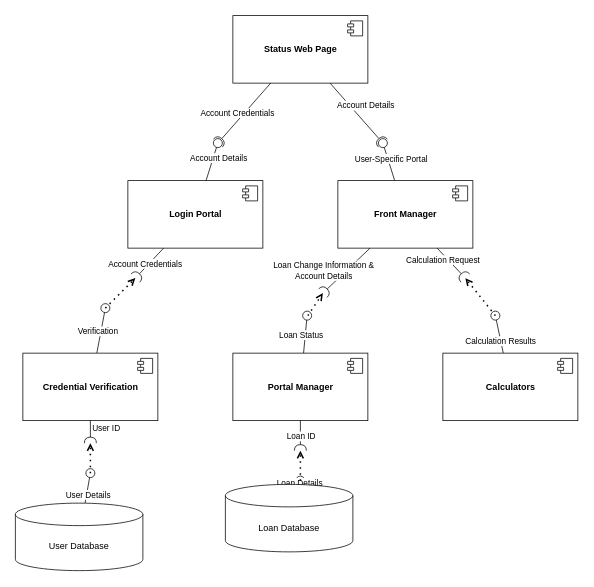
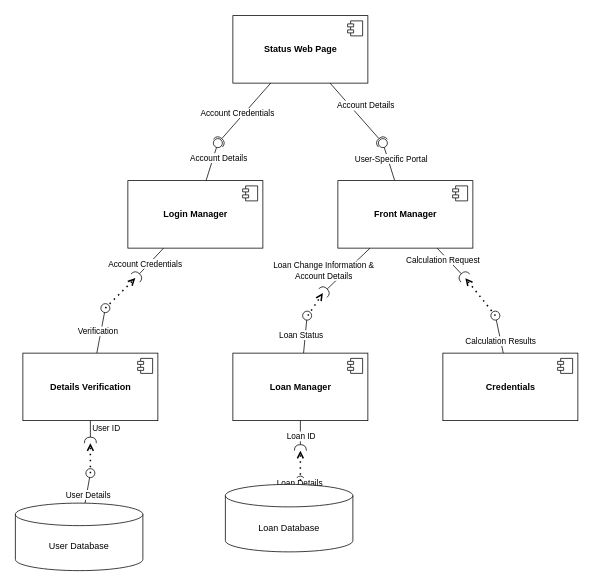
(196, 214) -> (196, 214)
(91, 387) -> (91, 387)
(301, 387) -> (301, 387)
(511, 387) -> (511, 387)
